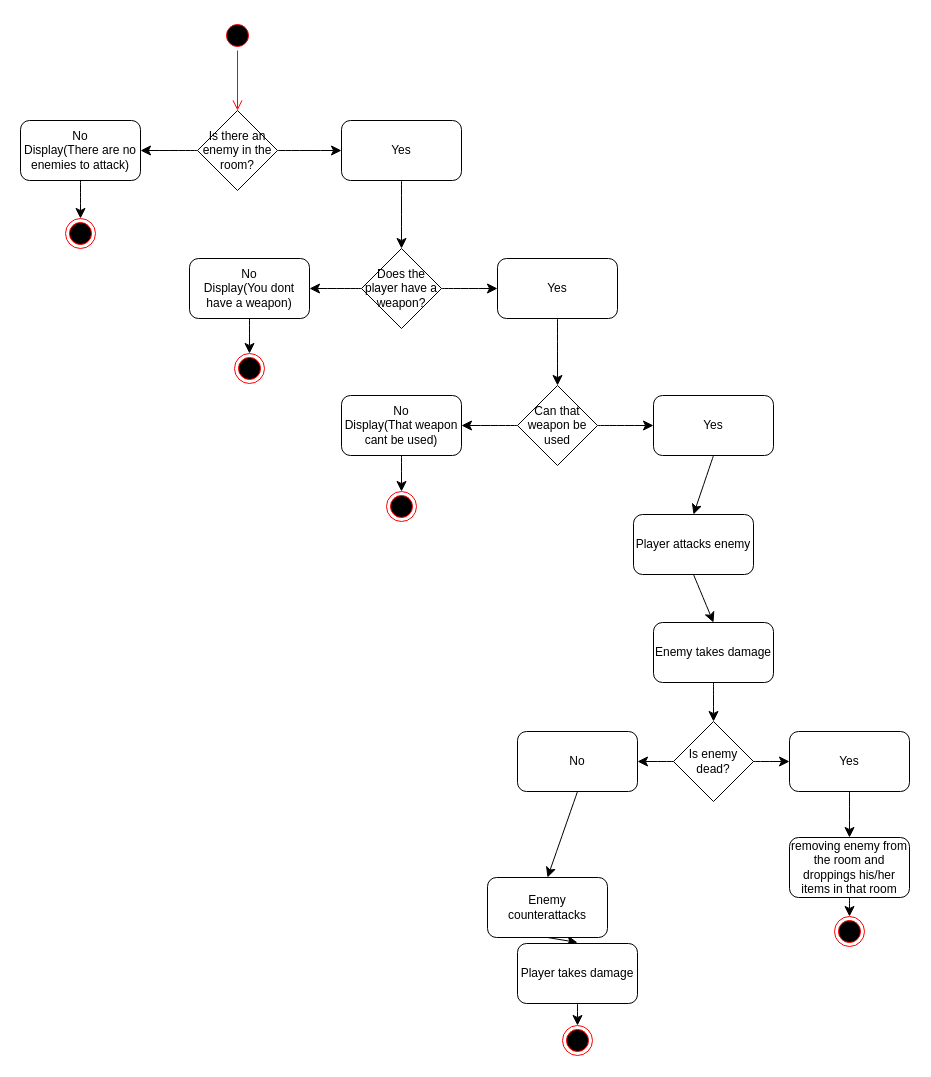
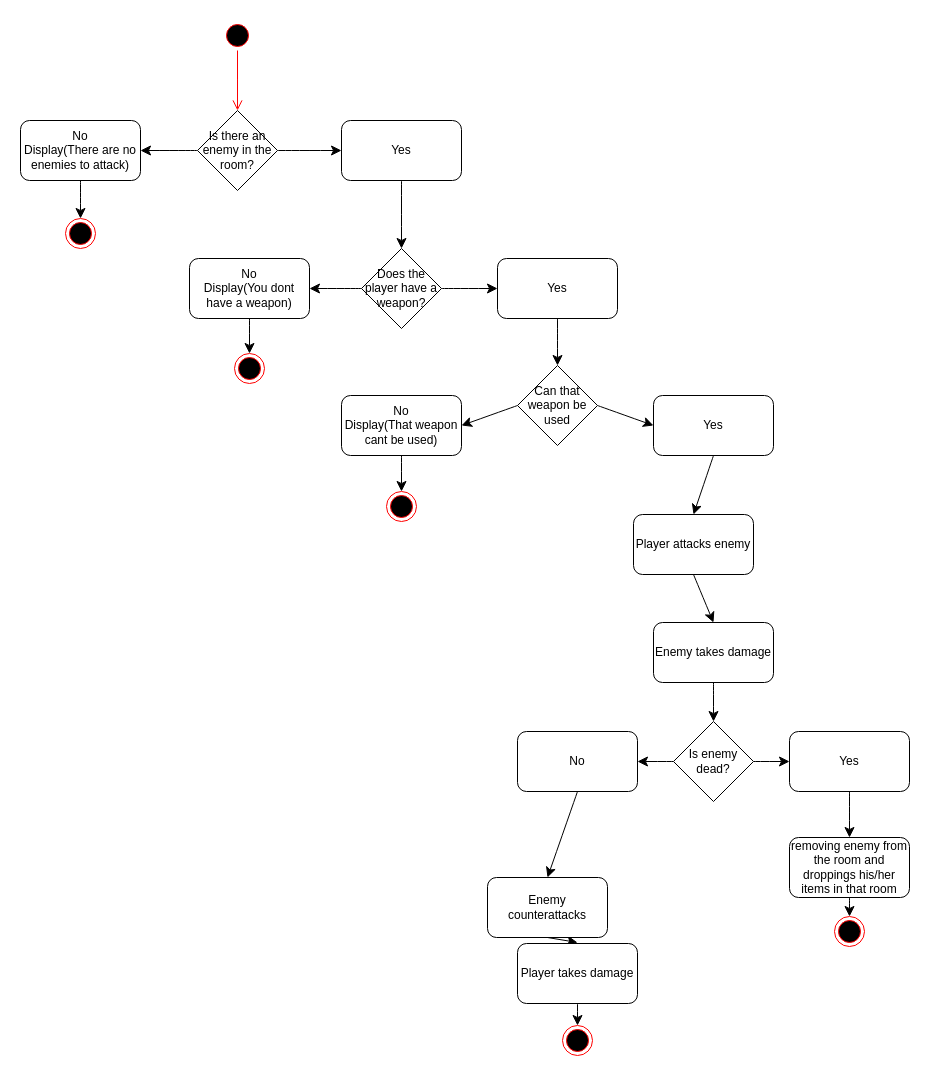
(558, 426) -> (558, 406)
